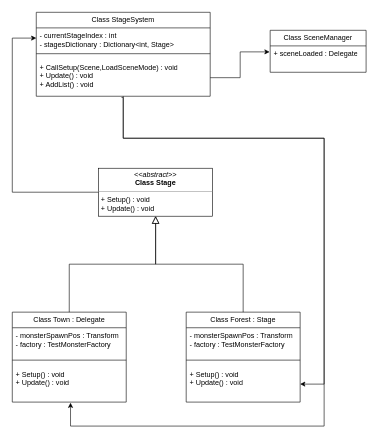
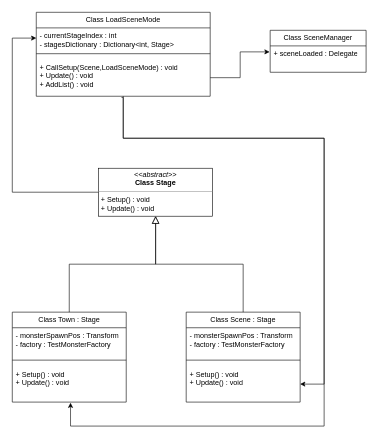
(123, 20) -> (123, 20)
(69, 320) -> (69, 320)
(243, 320) -> (243, 320)
